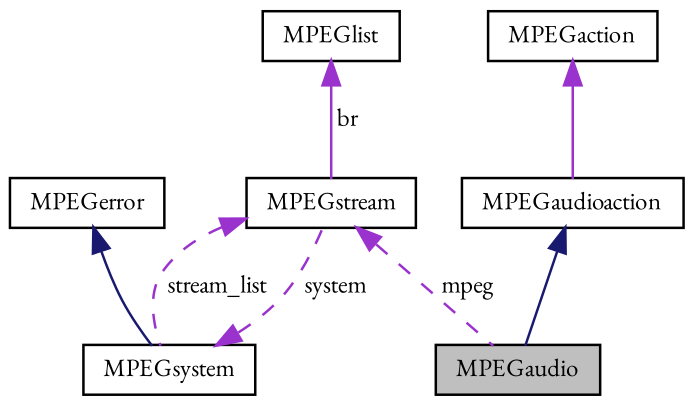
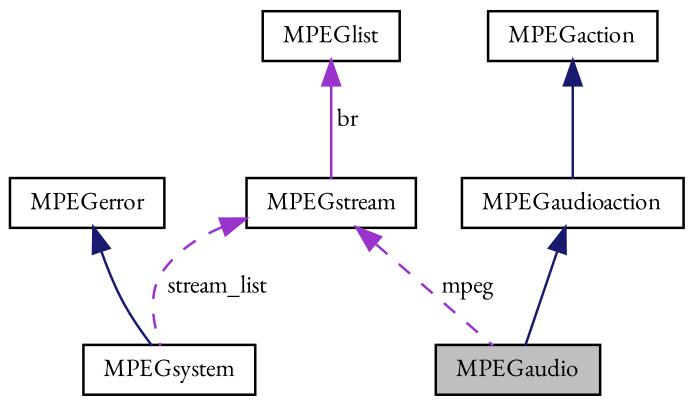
(573, 132) -> (573, 132)
(290, 287) -> none
